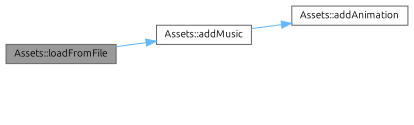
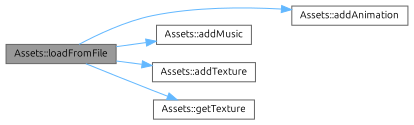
(267, 27) -> (177, 12)
none -> (204, 72)
none -> (204, 110)
